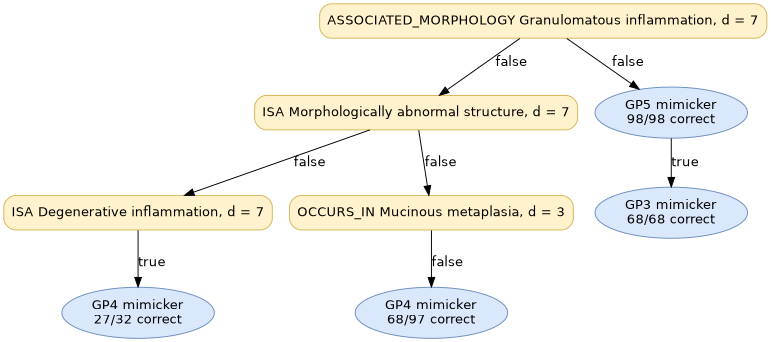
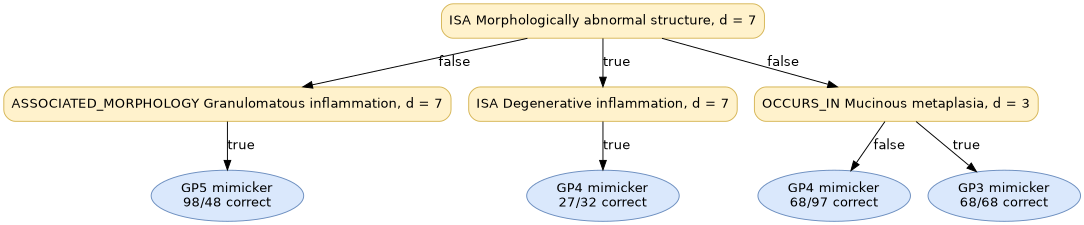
(628, 63) -> (241, 146)
(484, 64) -> (420, 62)
(671, 119) -> (227, 202)
(671, 158) -> (942, 143)
(310, 163) -> (617, 63)
